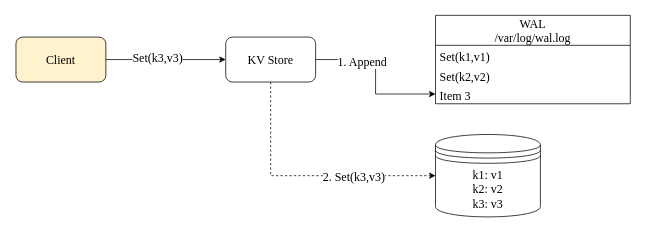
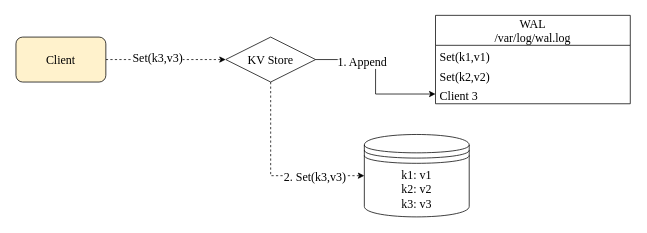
(201, 60) -> (201, 60)
(270, 60) -> (270, 60)
(458, 97) -> (462, 97)
(488, 176) -> (417, 176)
